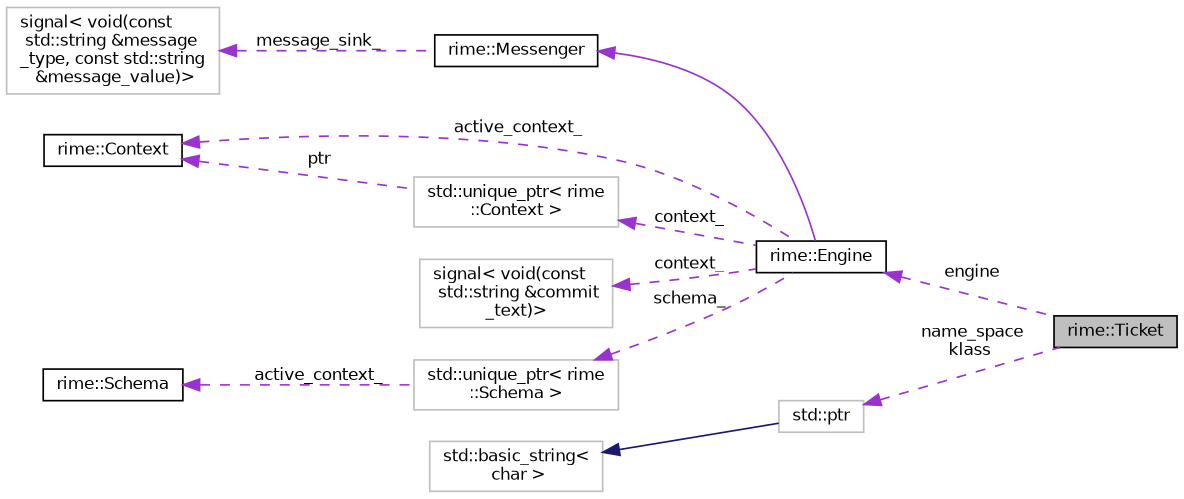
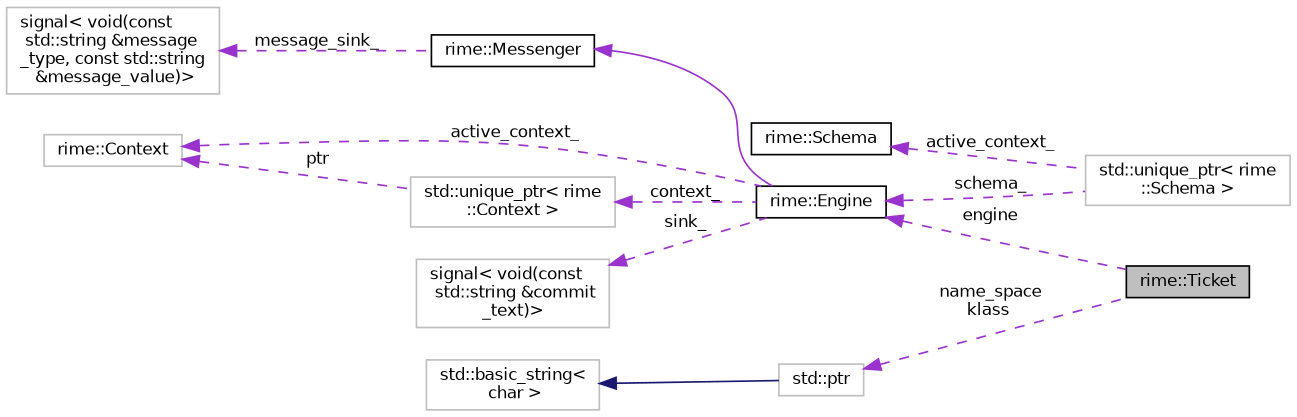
(113, 150) -> (113, 150)
(687, 264) -> (683, 223)
(704, 318) -> (994, 197)
